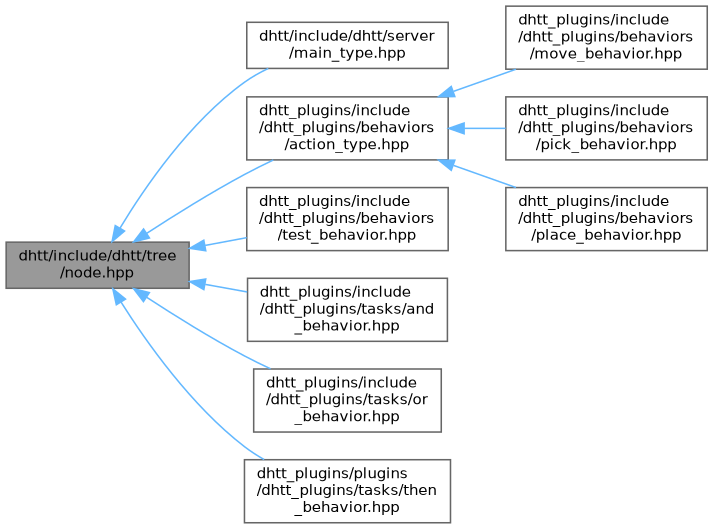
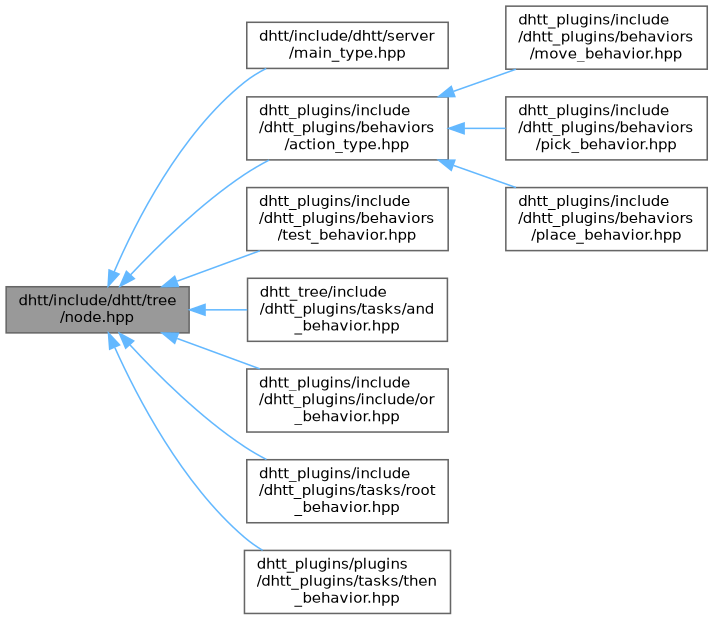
(347, 310) -> (347, 310)
(347, 401) -> (347, 401)
none -> (347, 491)
